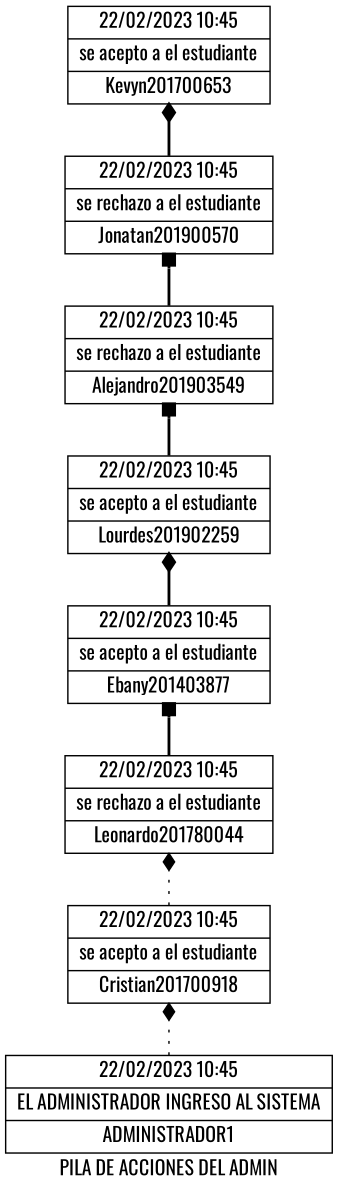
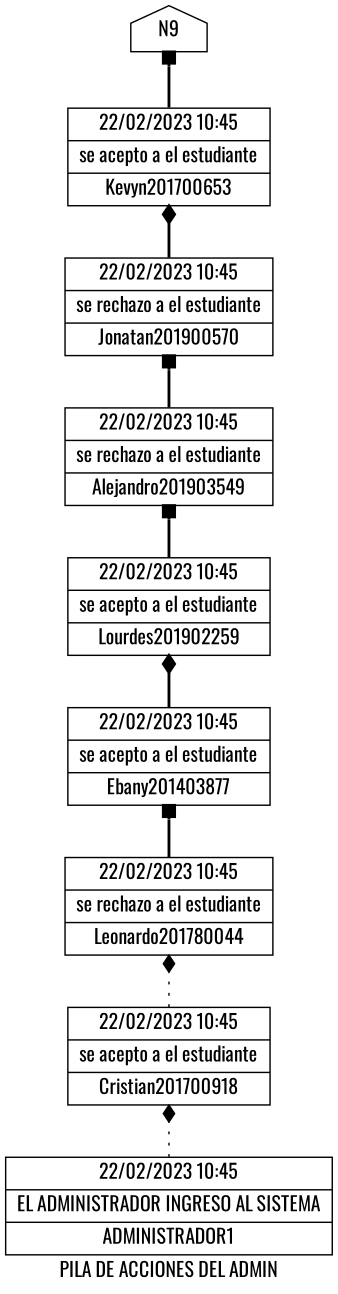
none -> (169, 31)
